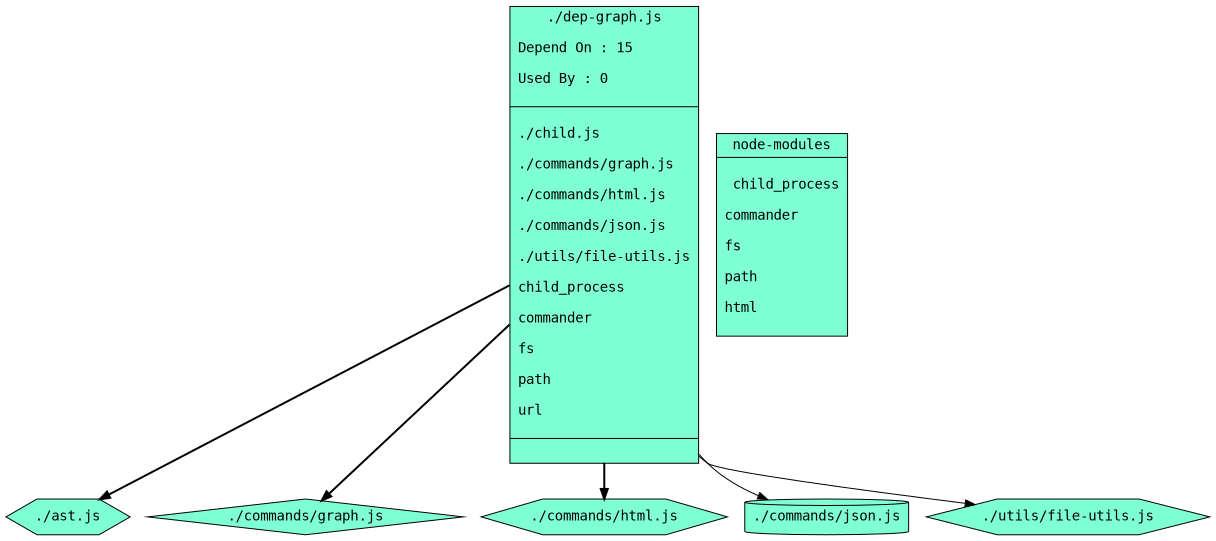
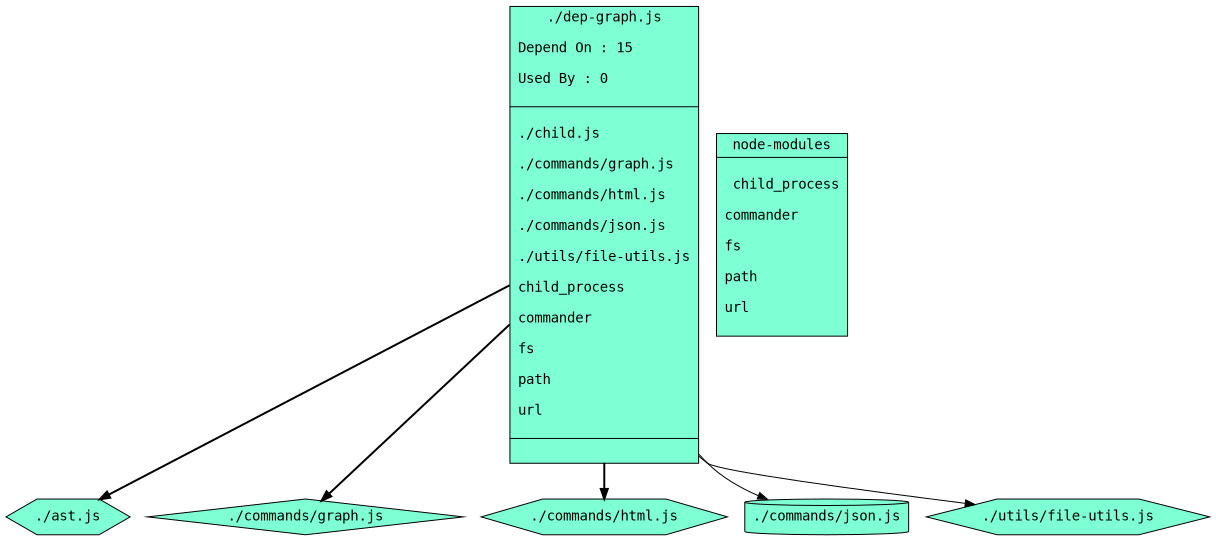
(741, 308) -> (737, 308)
